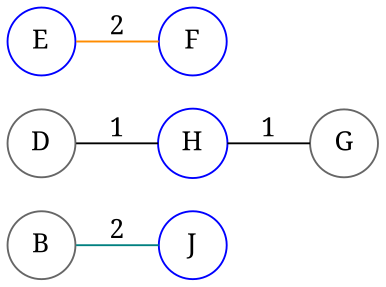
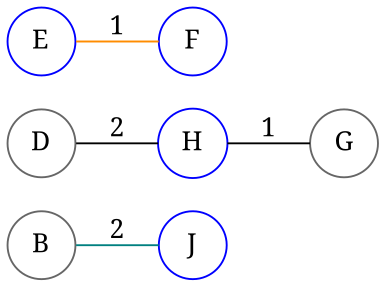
(117, 27) -> (117, 27)
(117, 129) -> (117, 129)
